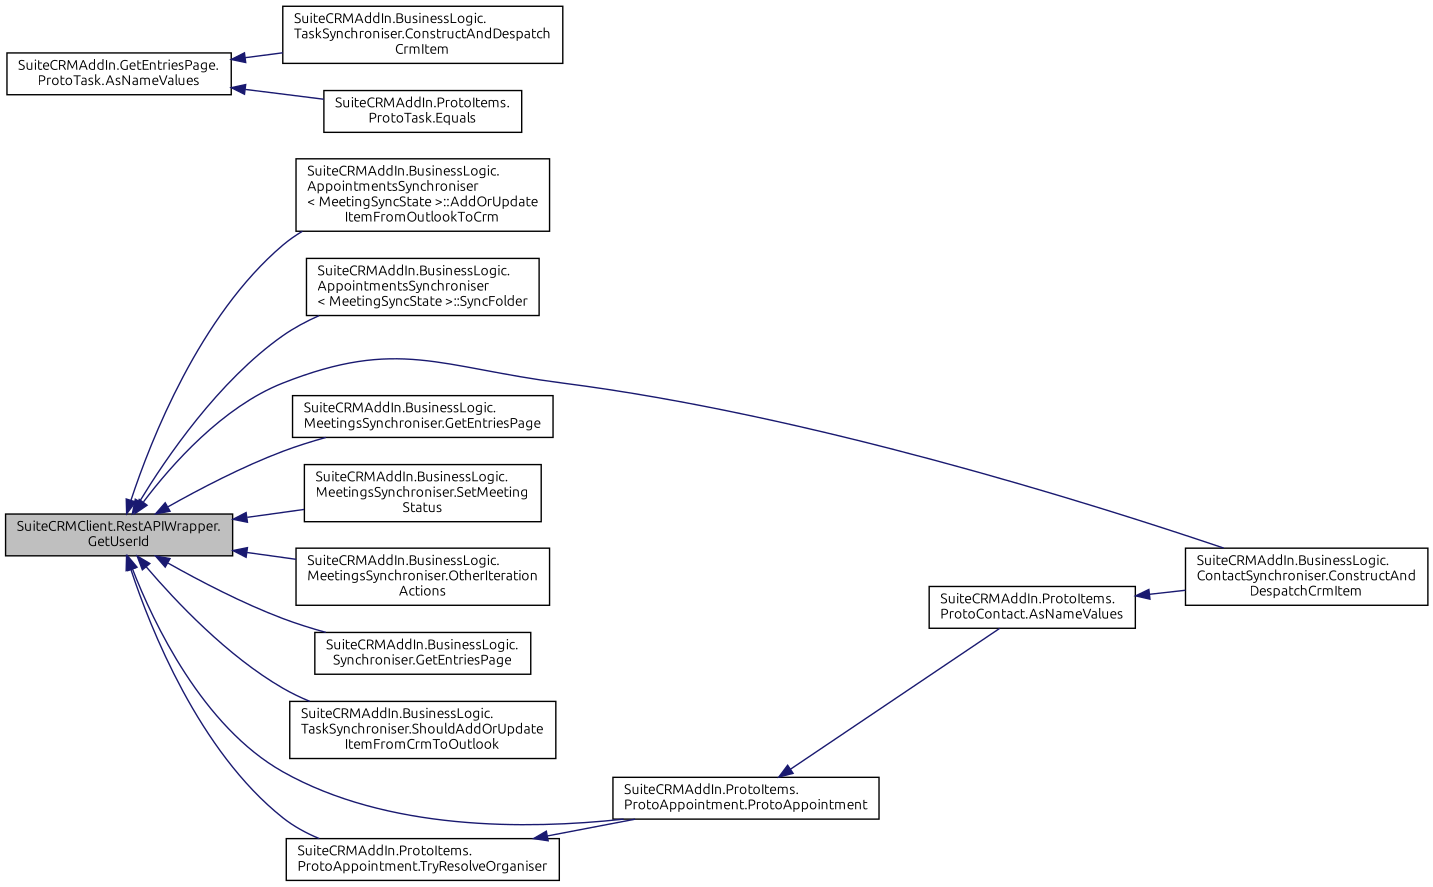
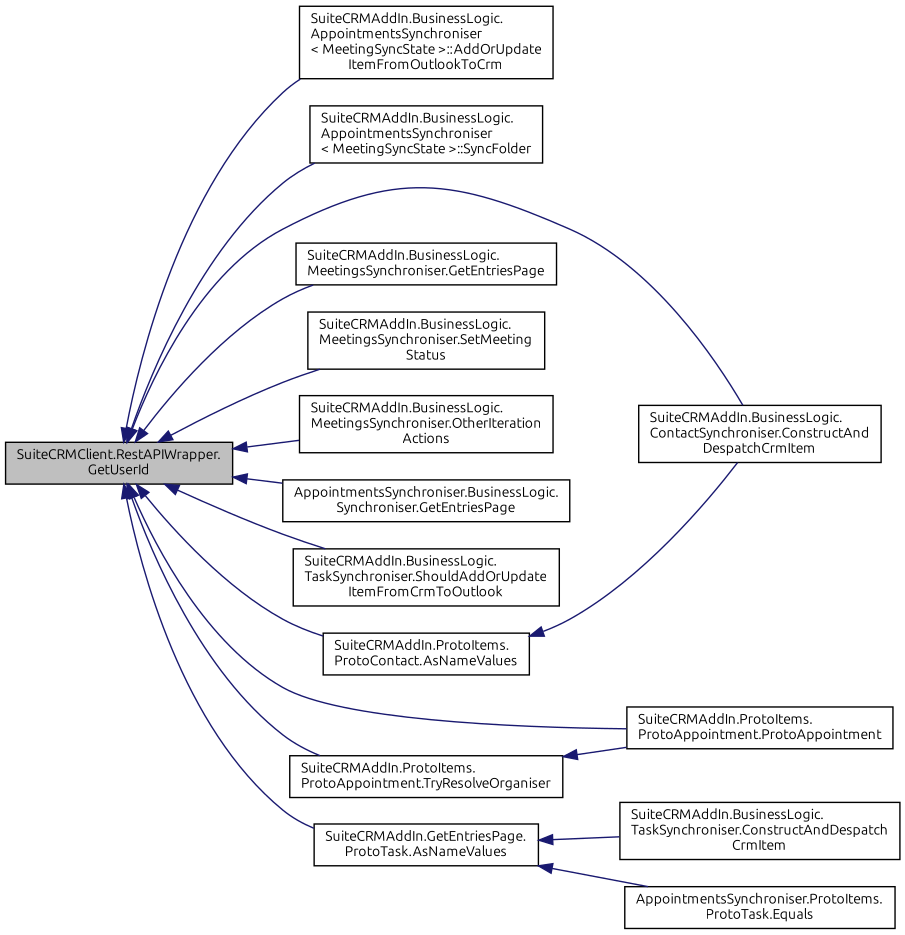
(423, 111) -> (760, 908)
(423, 653) -> (426, 501)
none -> (188, 683)
(895, 699) -> (225, 578)
